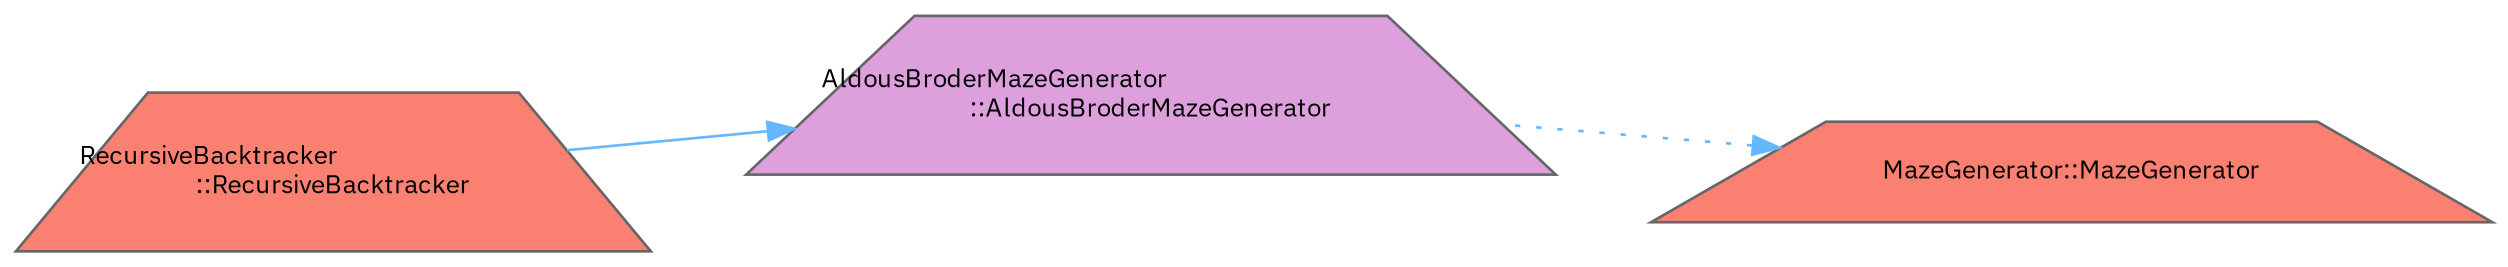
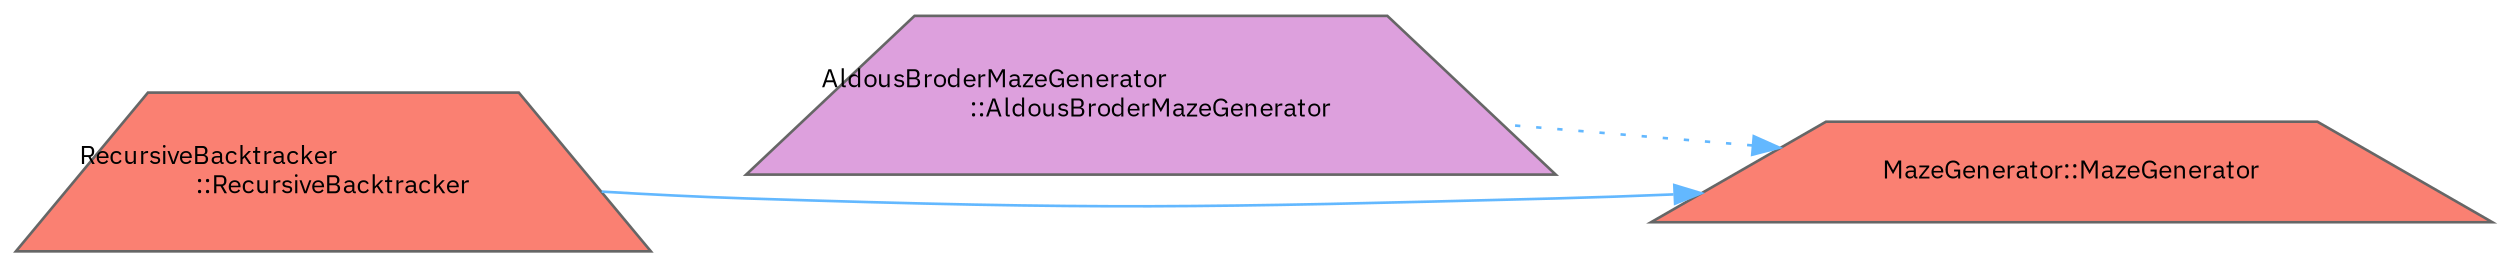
(667, 141) -> (1138, 206)
